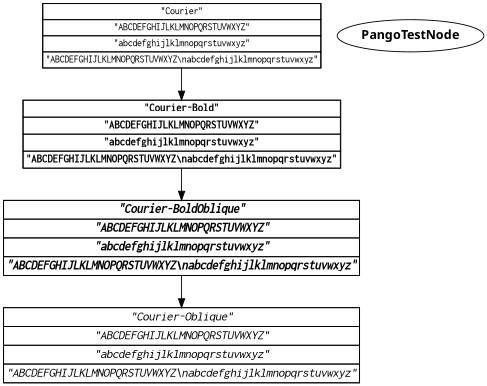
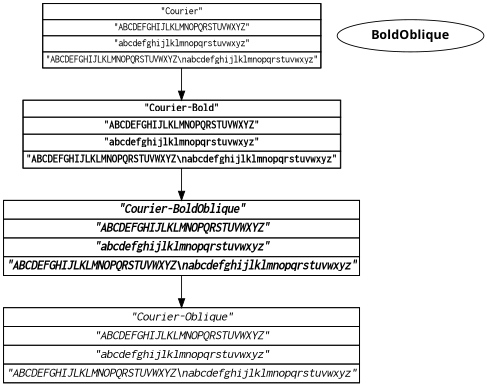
(411, 36) -> (411, 36)
